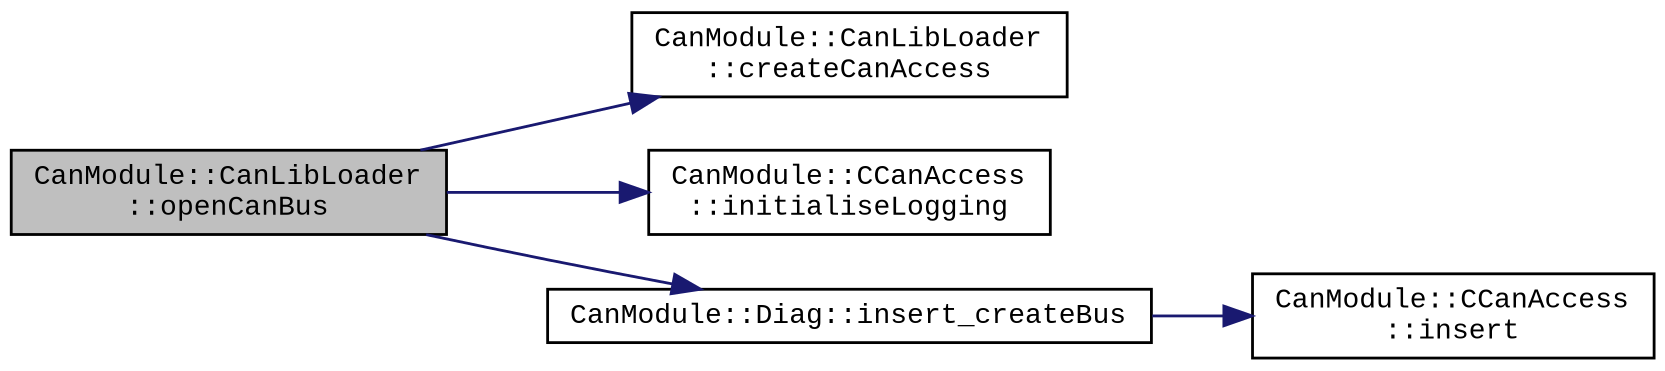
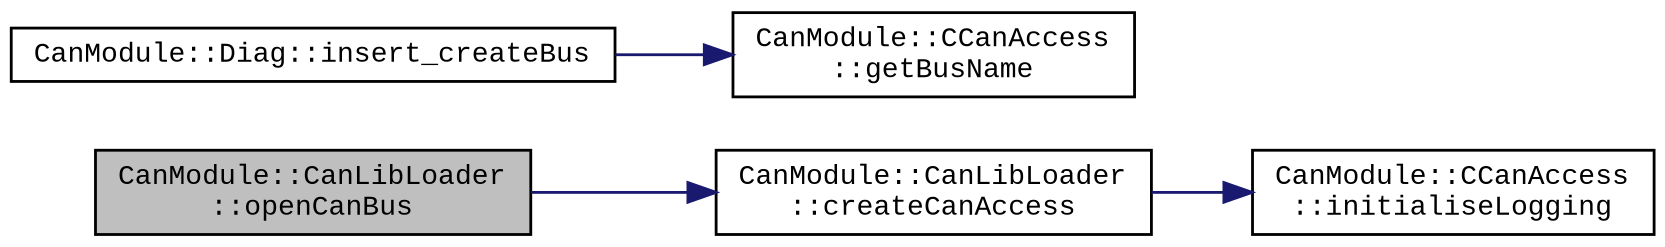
(533, 192) -> (1187, 192)
(549, 260) -> none
(1453, 316) -> (934, 55)
